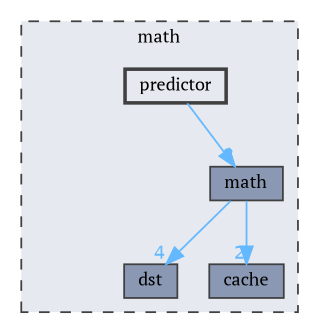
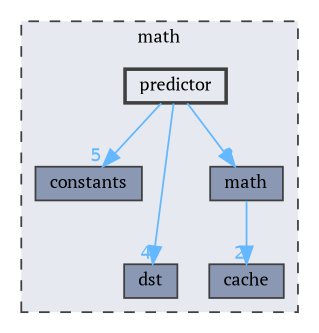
none -> (89, 184)
(205, 226) -> (164, 175)
